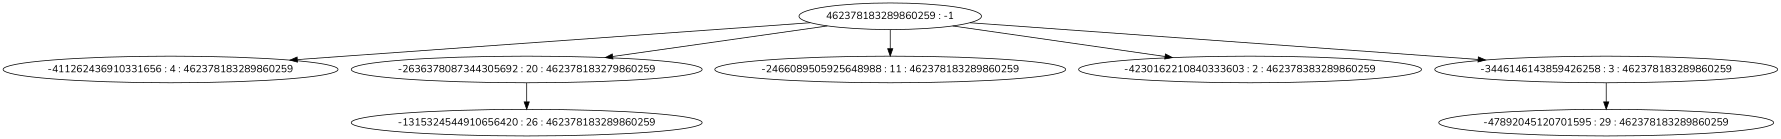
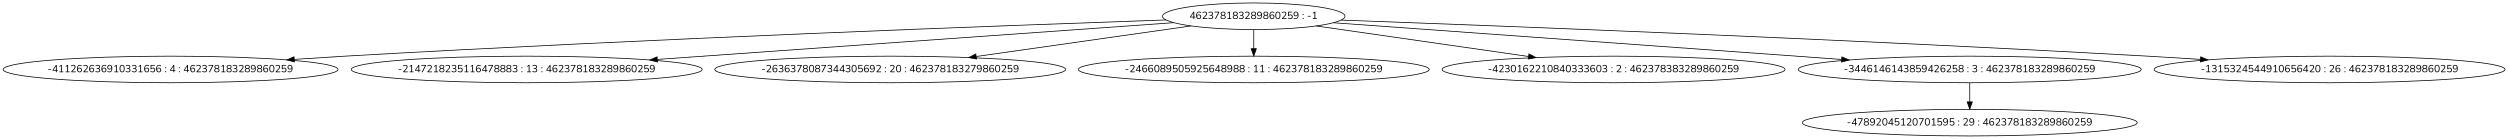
(171, 69) -> (171, 69)
none -> (527, 69)
(527, 92) -> (1771, 37)
